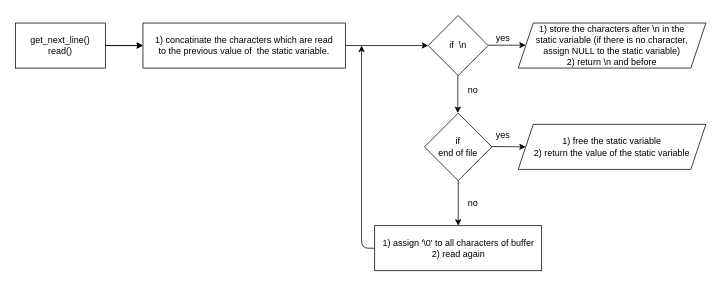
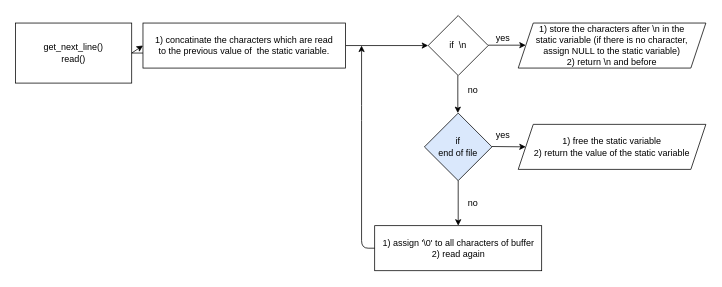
(60, 45) -> (74, 53)
(458, 147) -> (458, 147)
